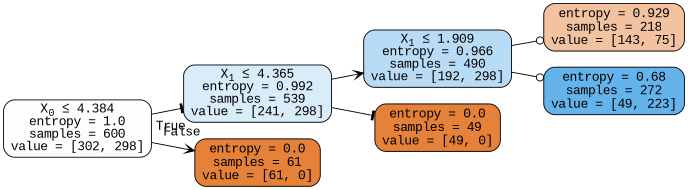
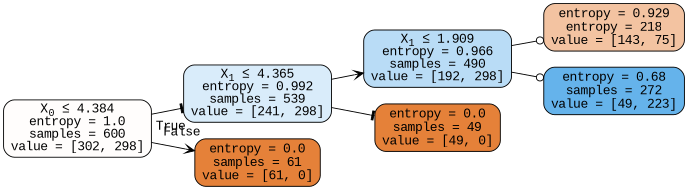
(614, 27) -> (614, 27)
